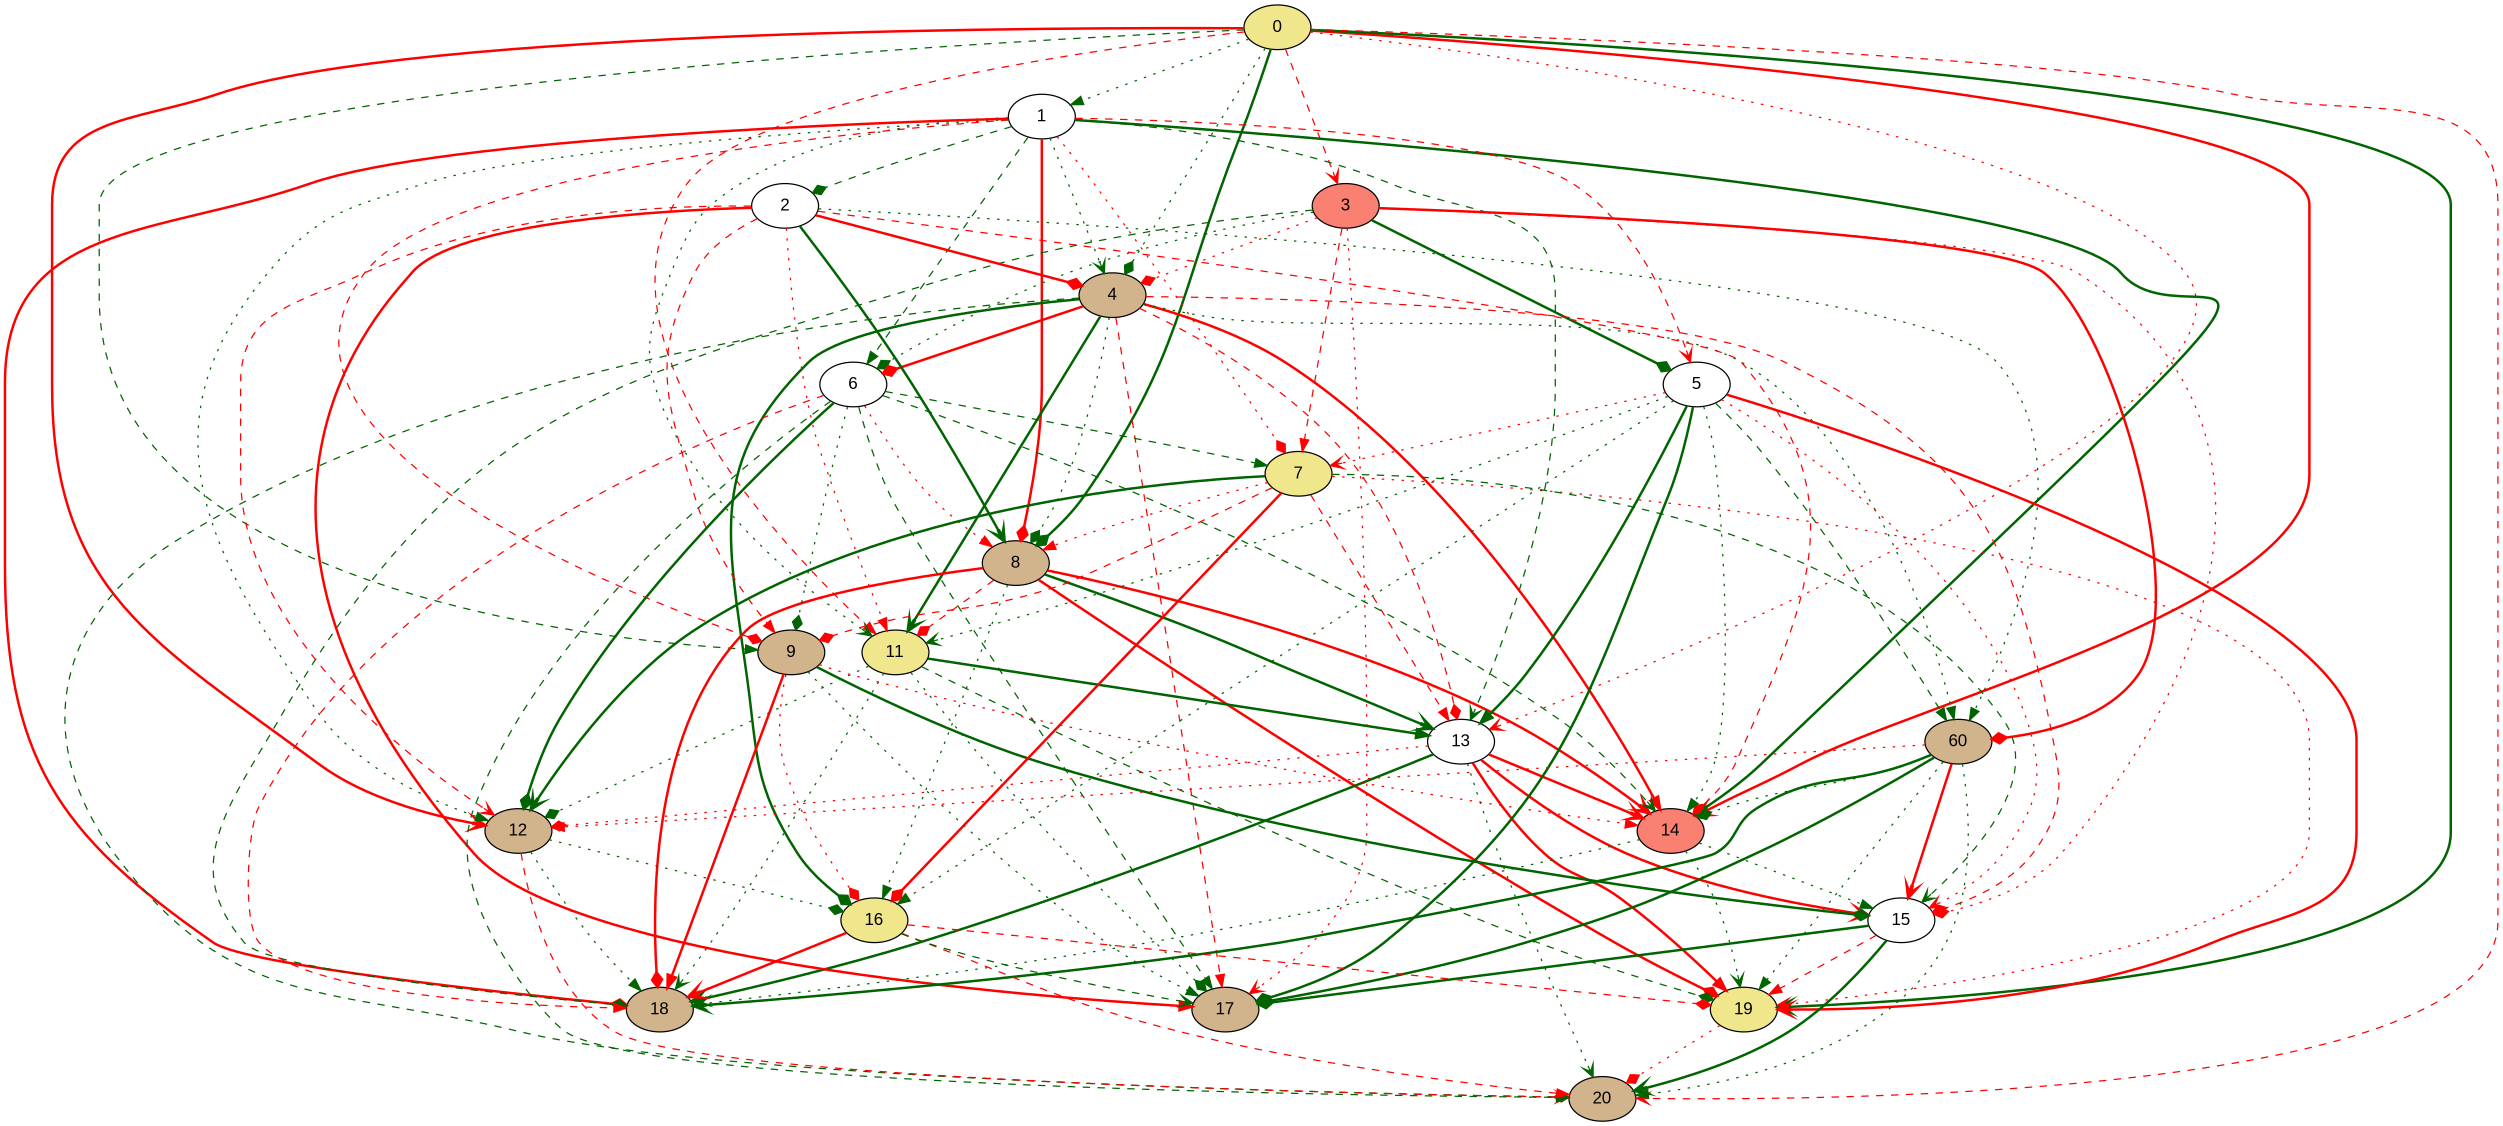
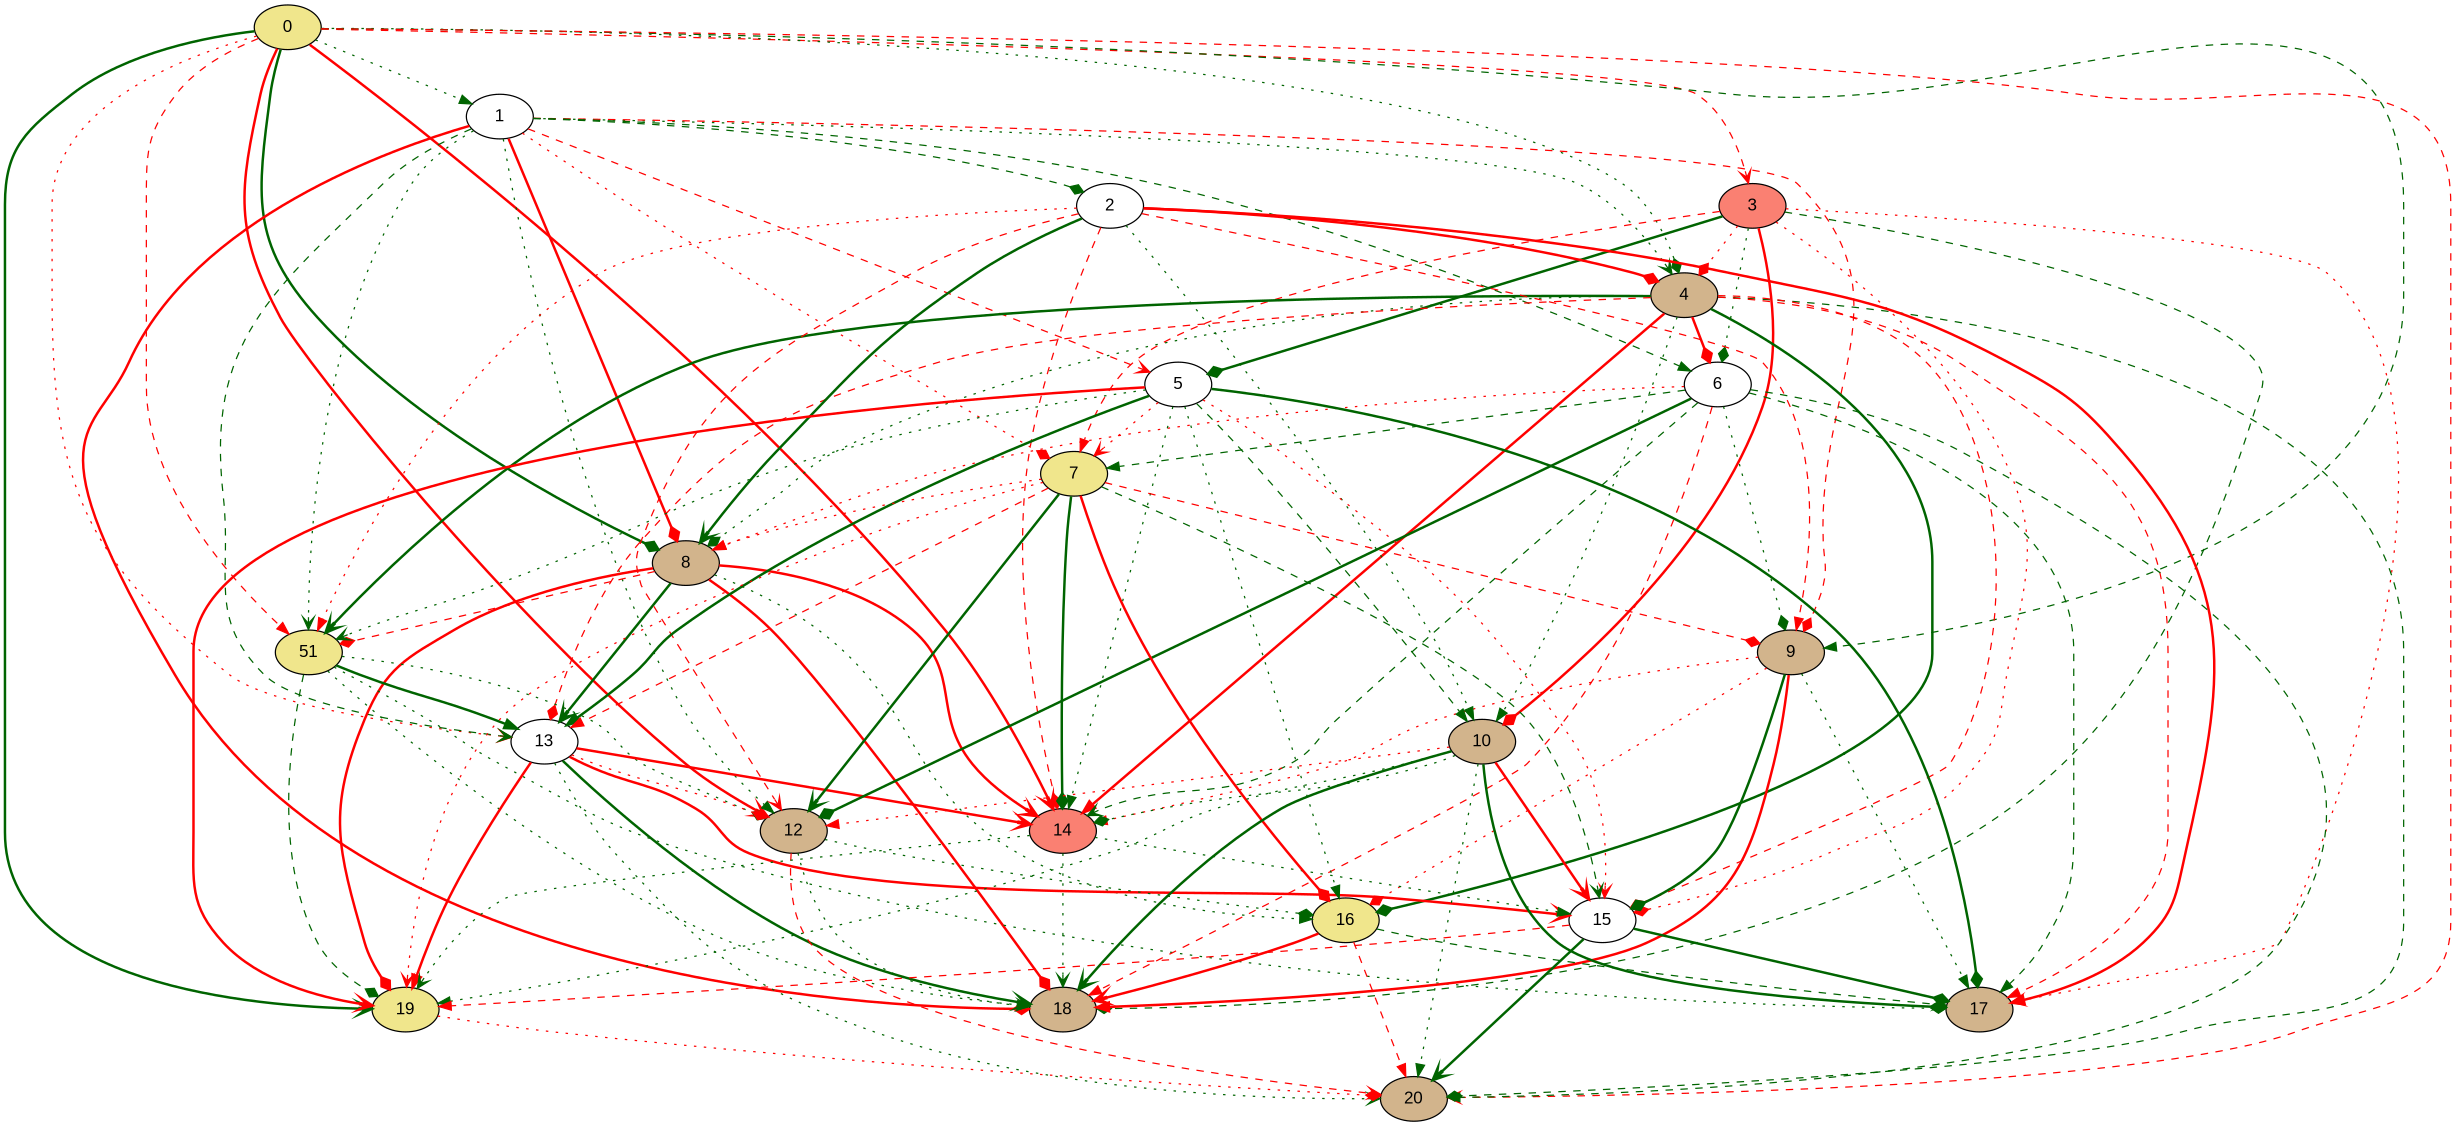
(2010, 230) -> (1063, 645)
(895, 652) -> (309, 652)
(1958, 742) -> (1482, 742)
(1302, 964) -> none
